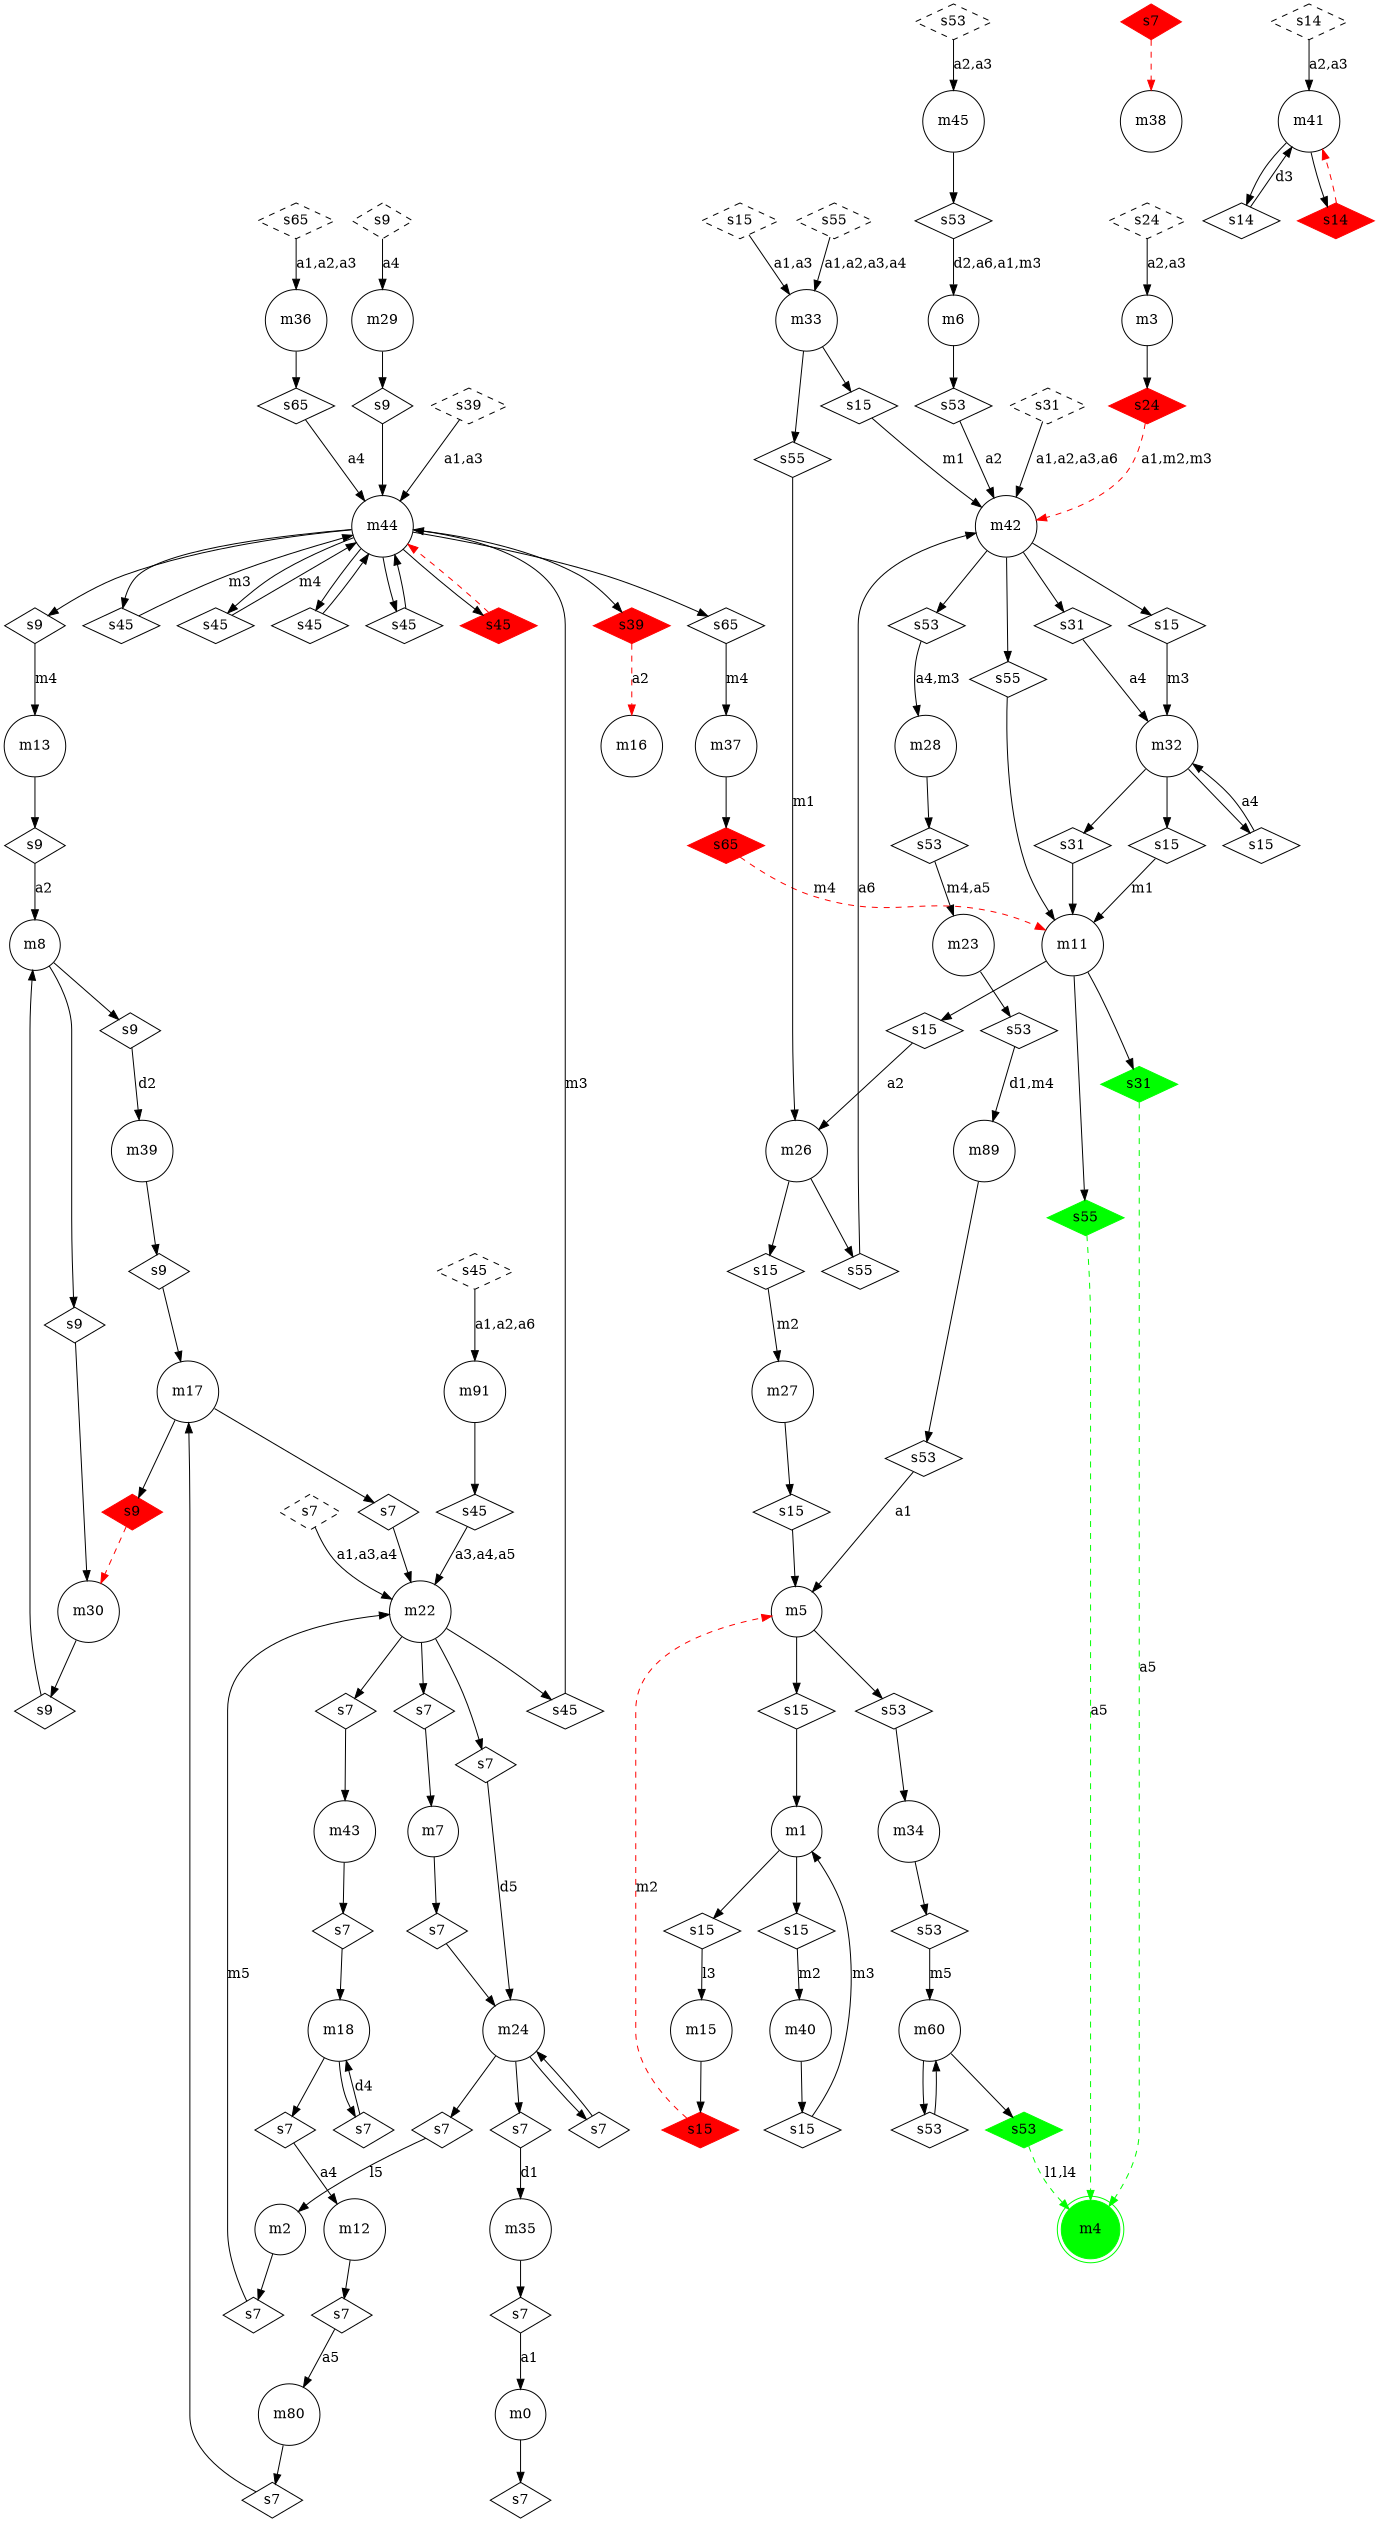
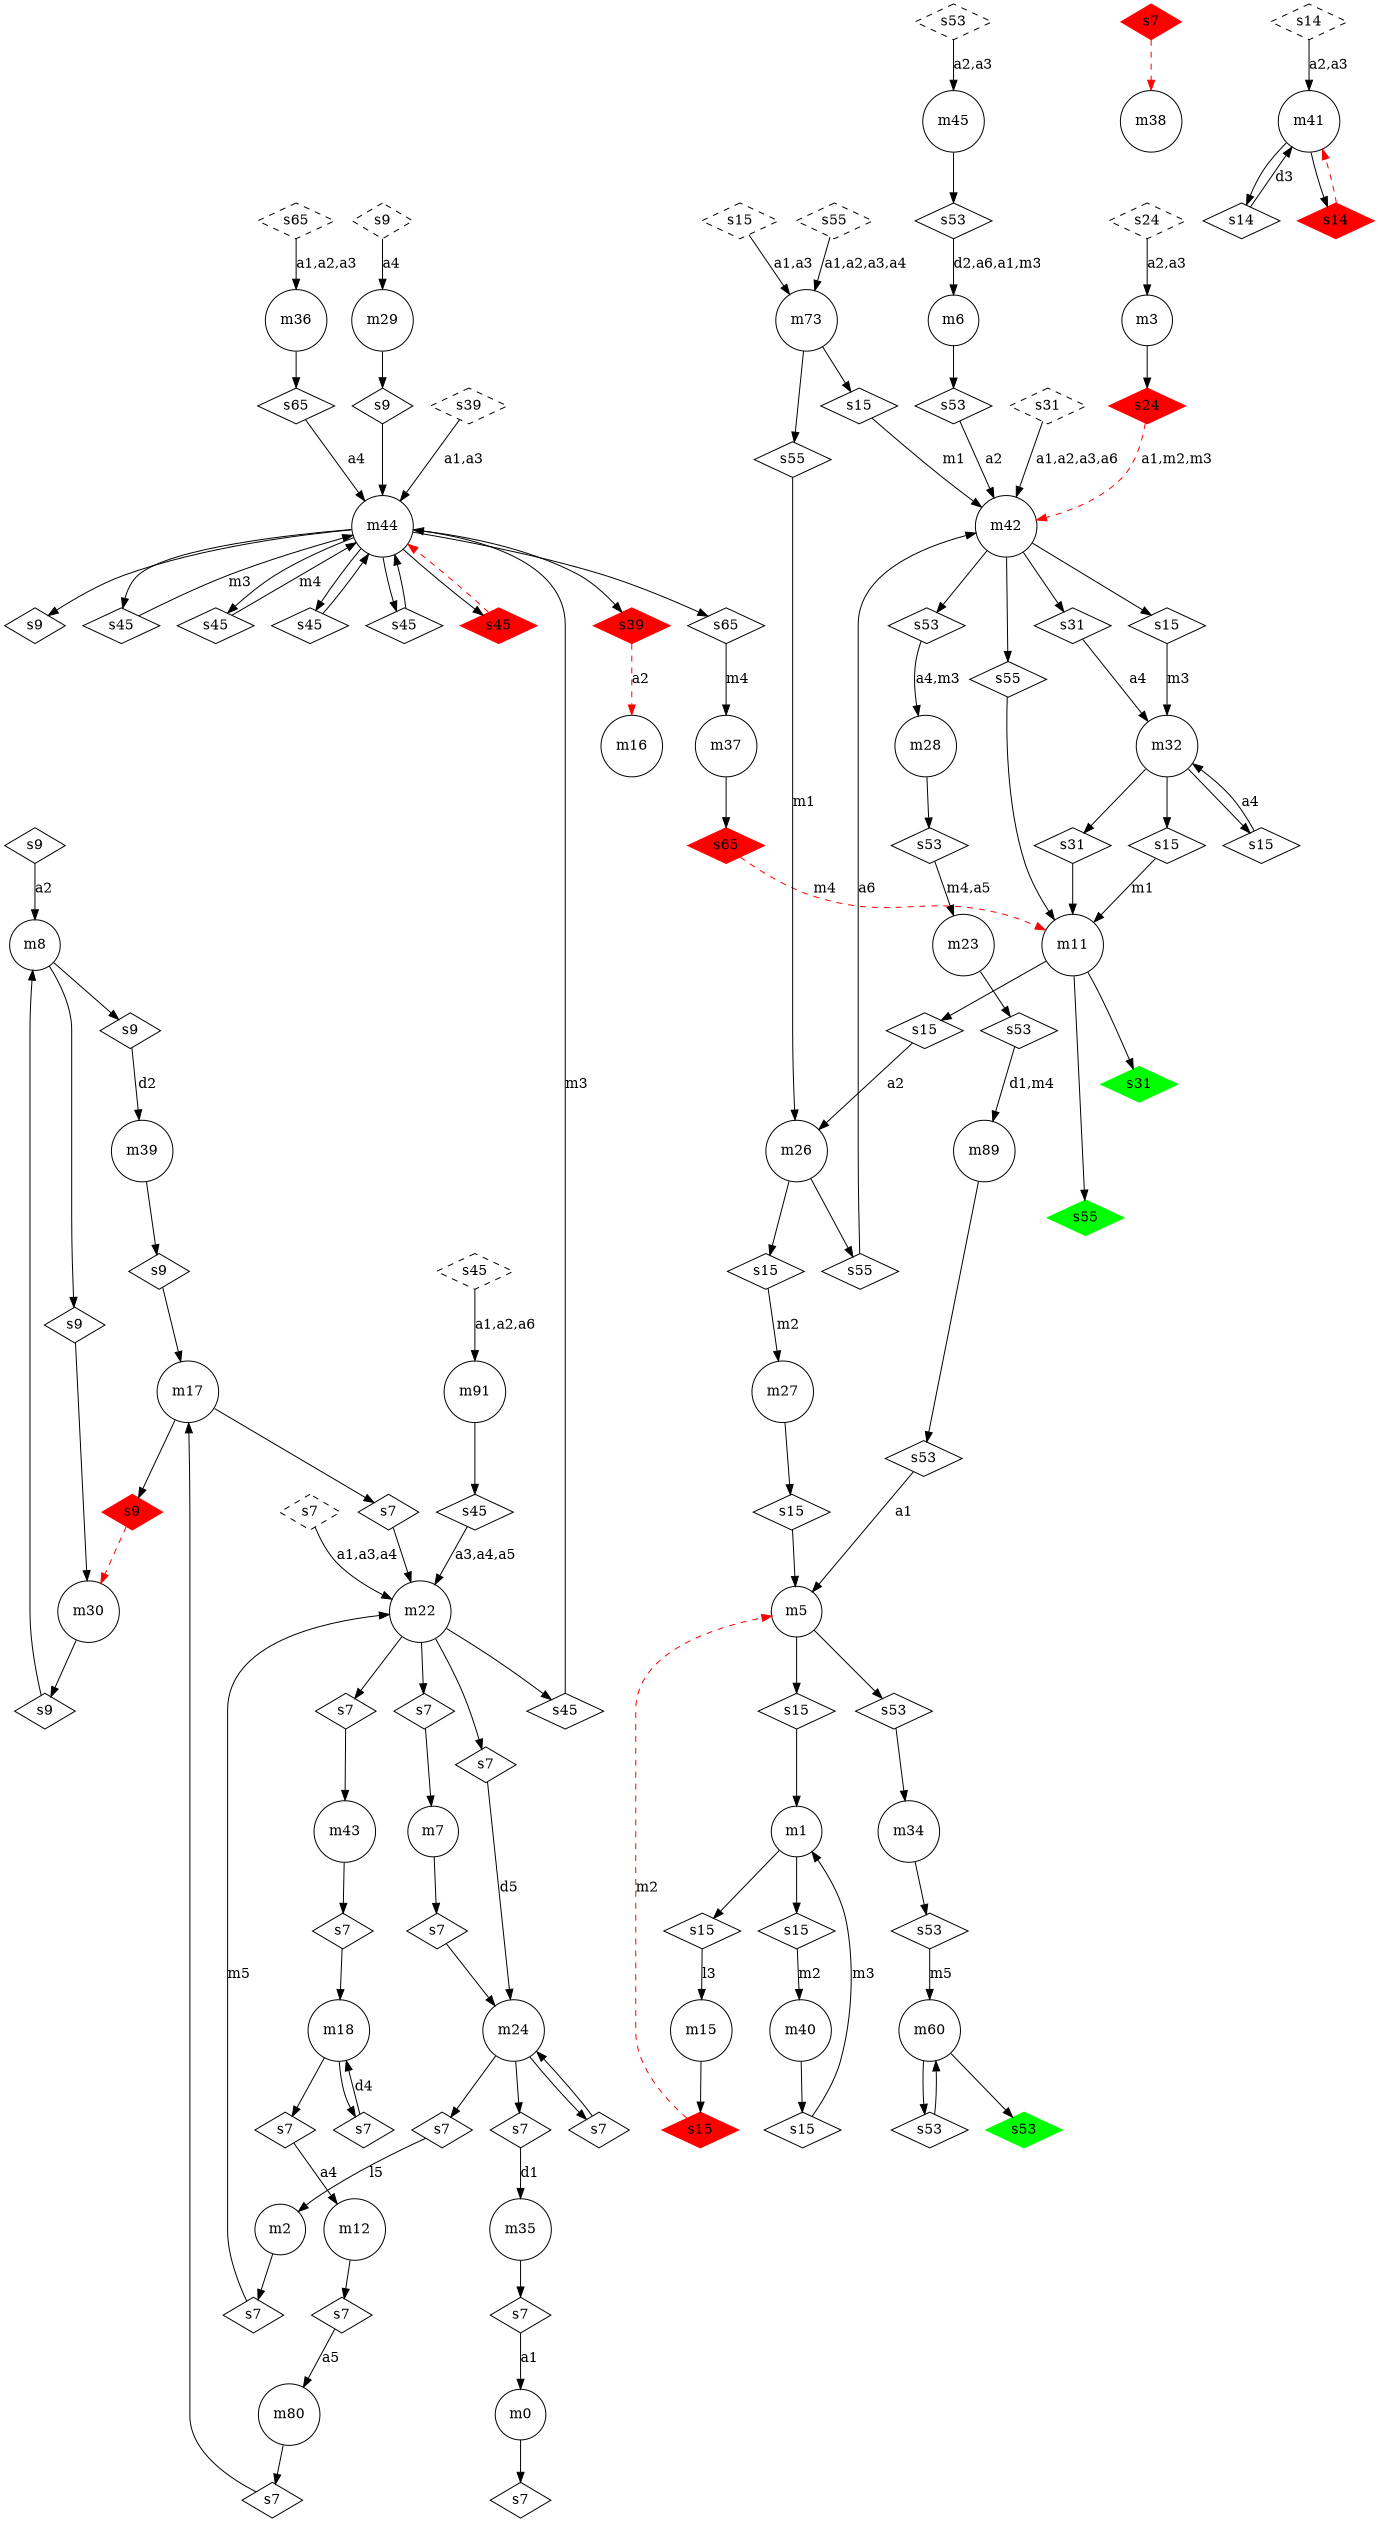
(807, 320) -> (807, 320)
(35, 746) -> none
(1091, 2230) -> none
